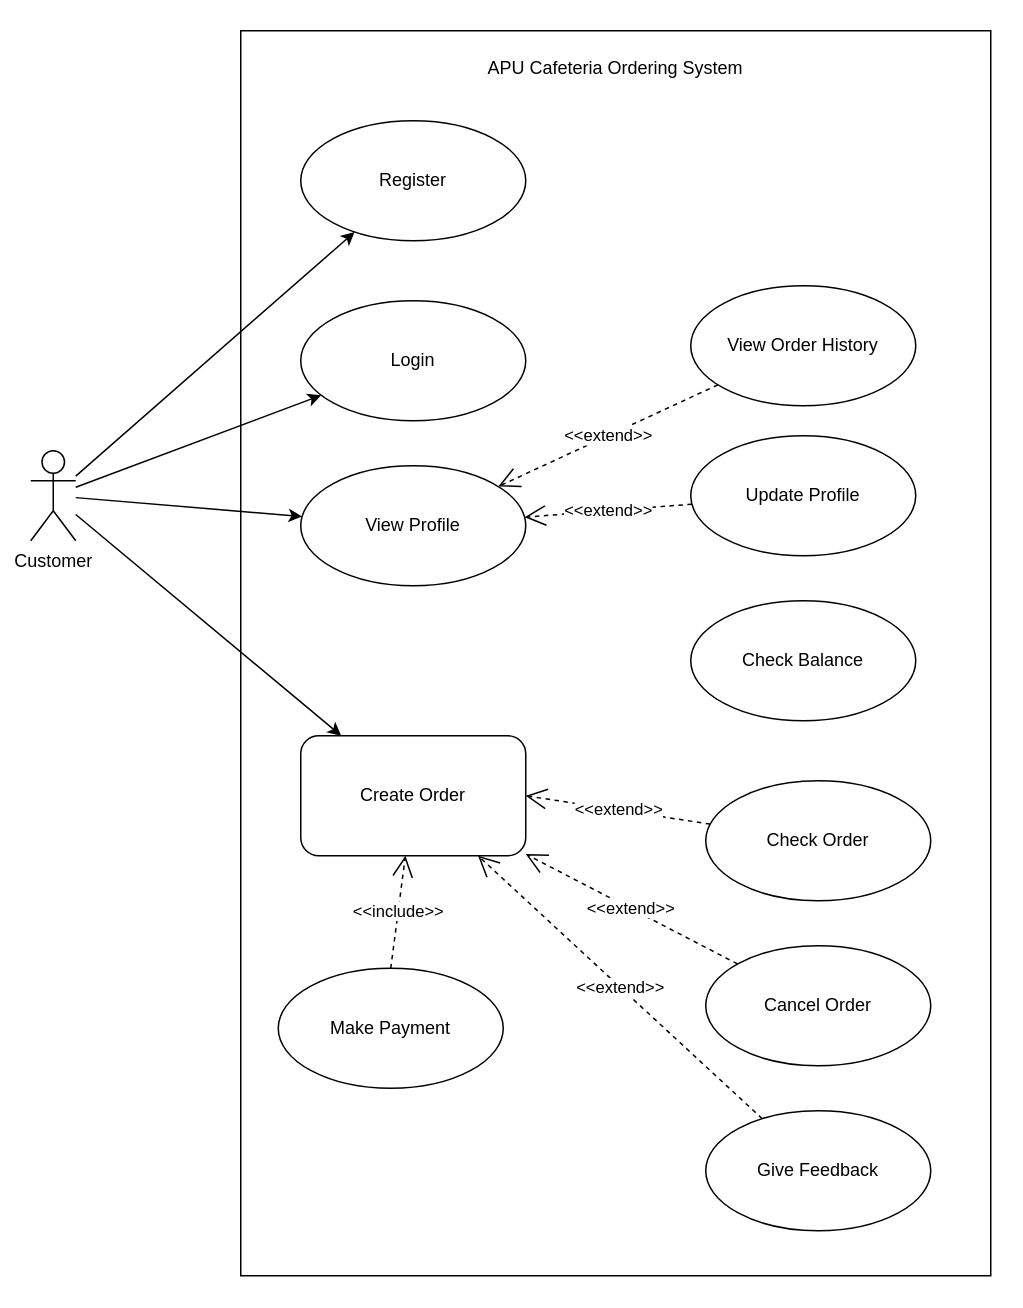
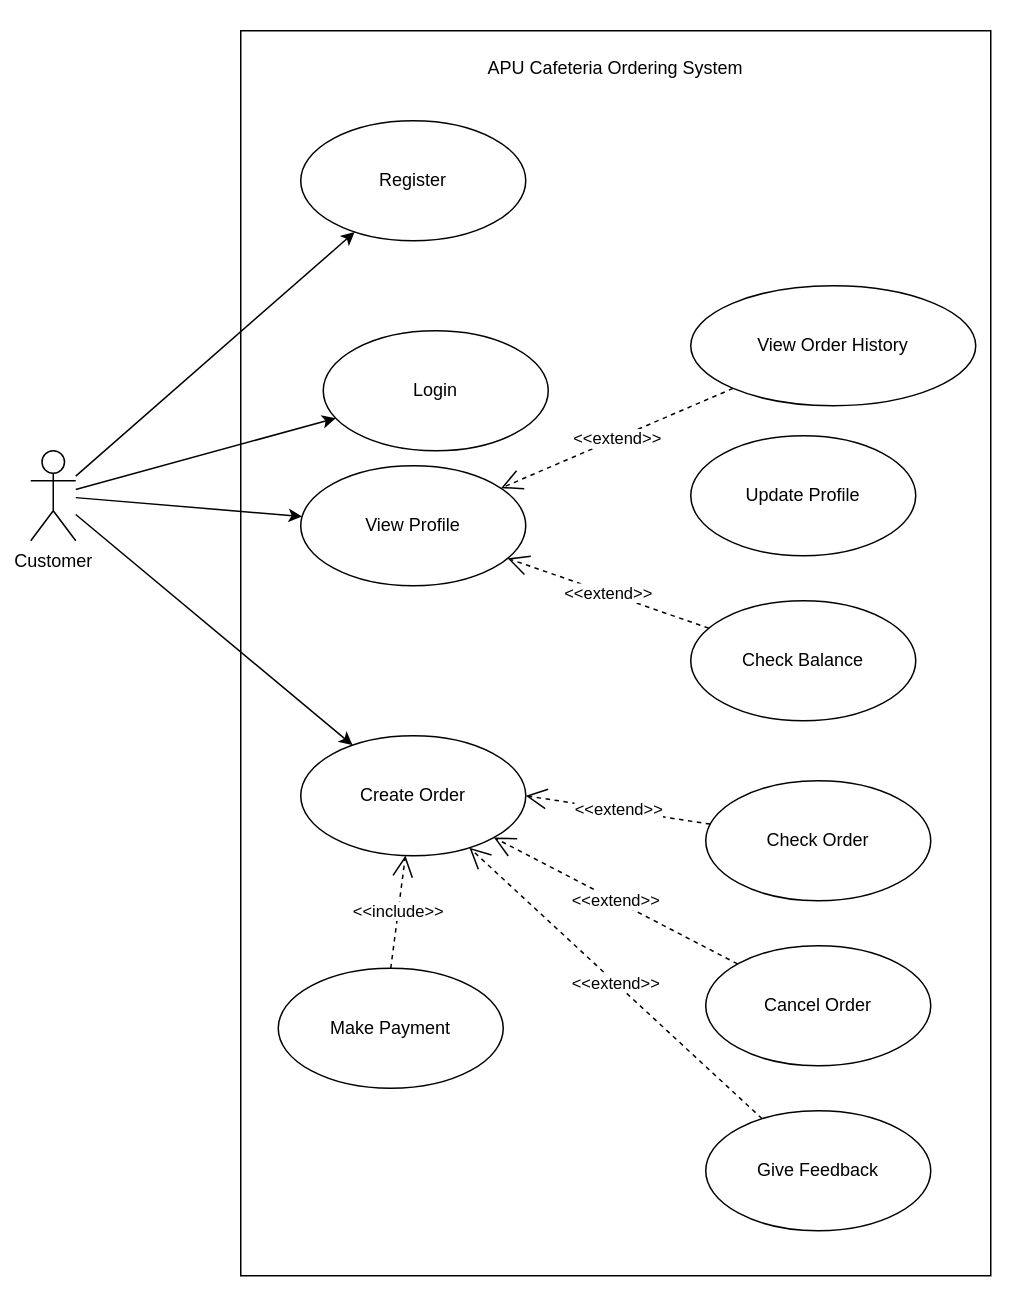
(803, 346) -> (833, 346)
(413, 361) -> (436, 391)
(610, 511) -> none
none -> (651, 608)
(413, 796) -> (413, 796)
